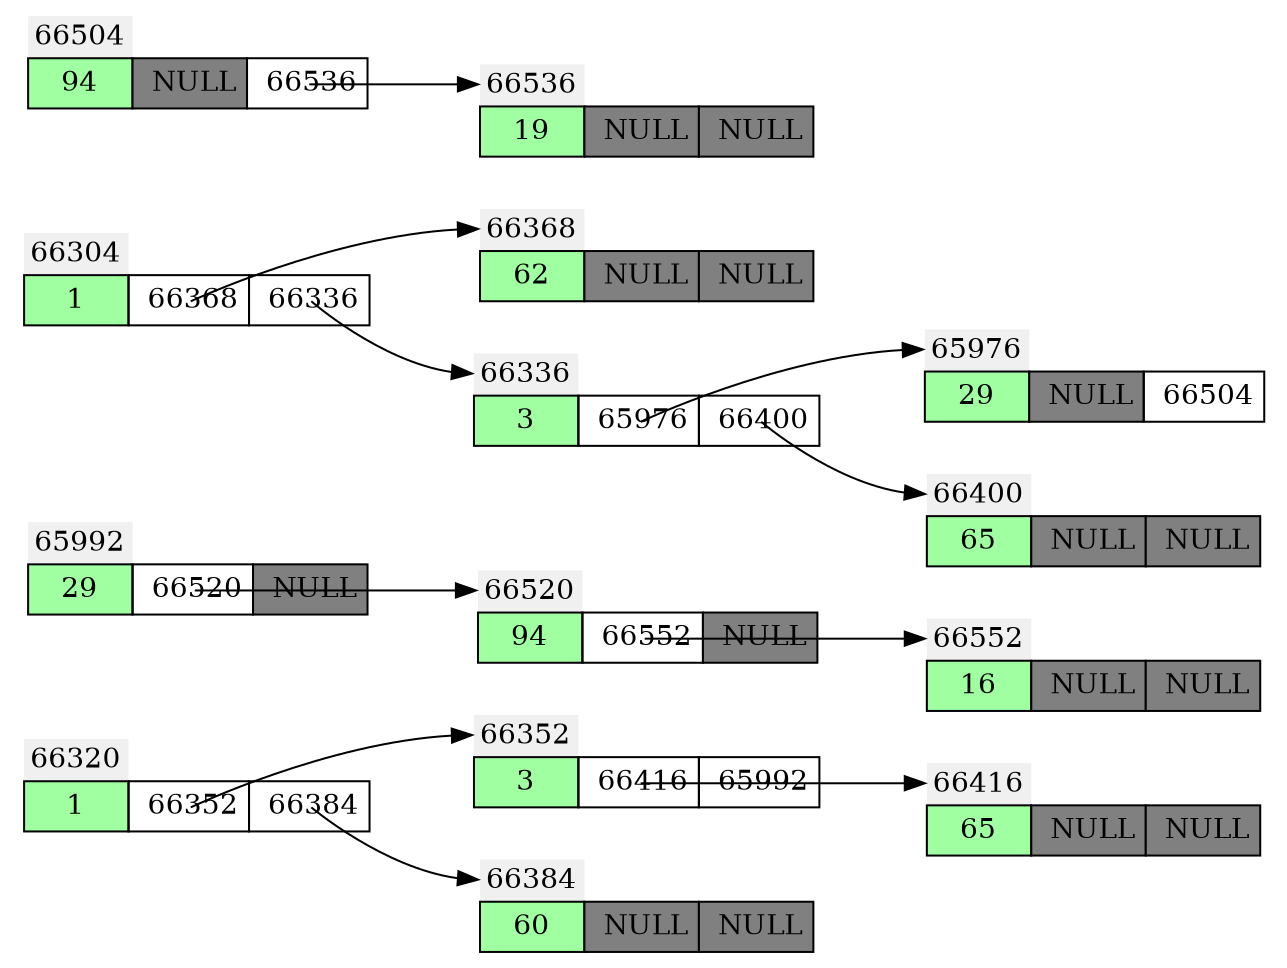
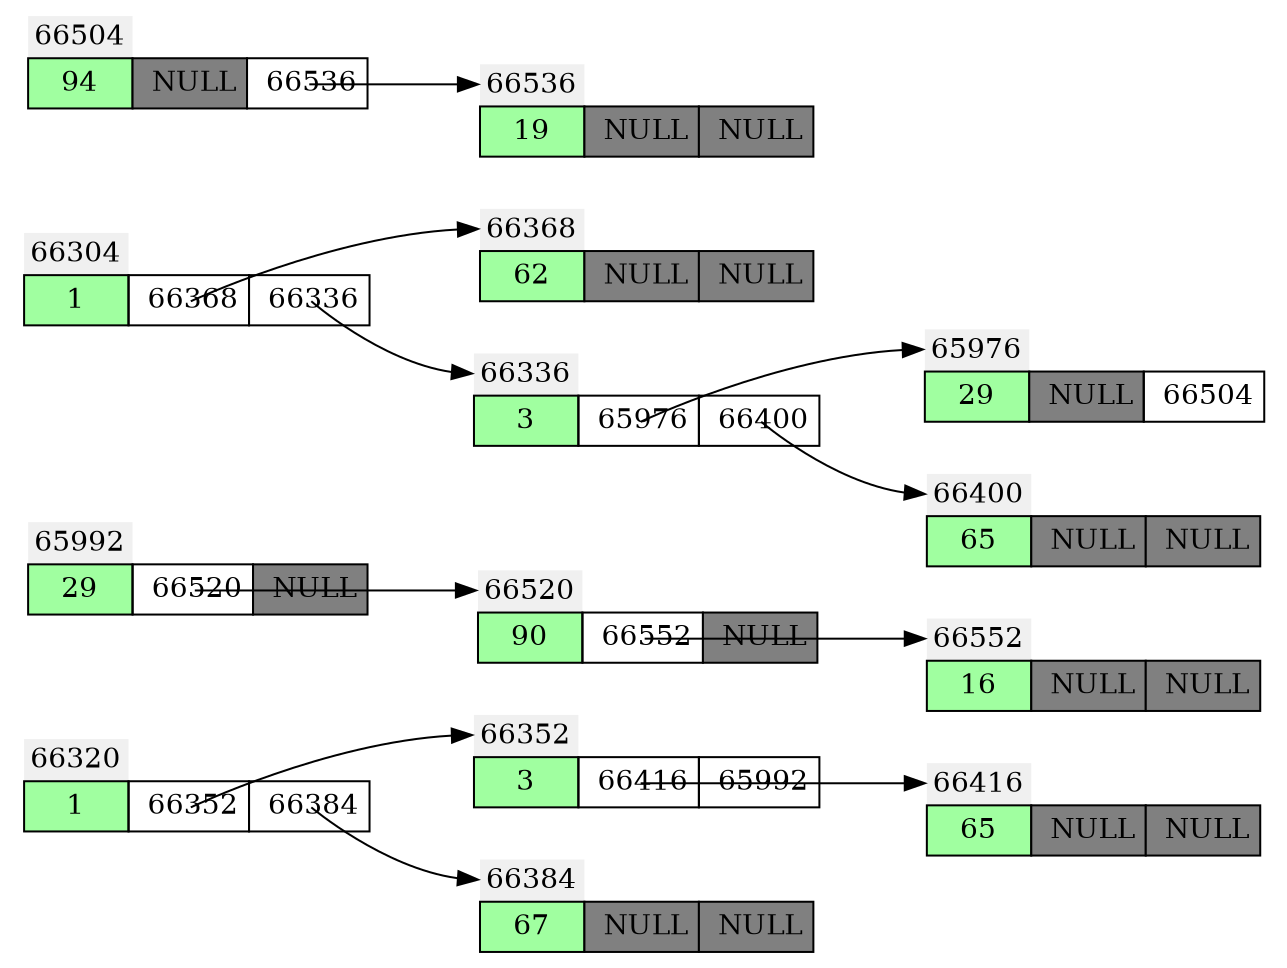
(530, 637) -> (530, 637)
(532, 926) -> (532, 926)
